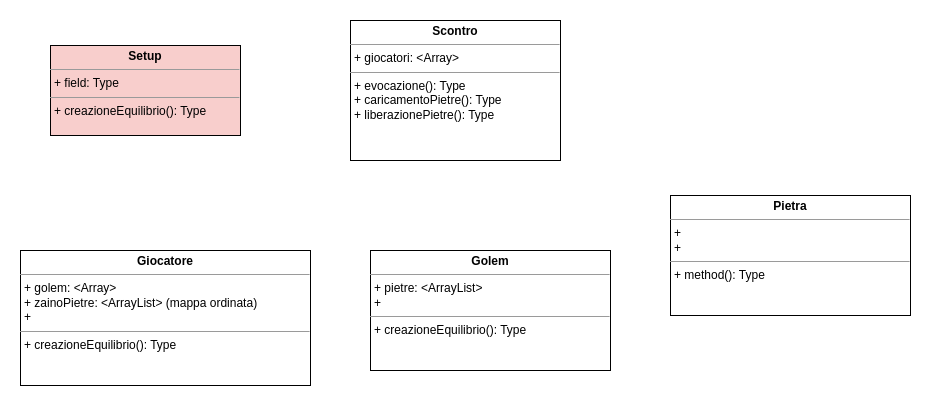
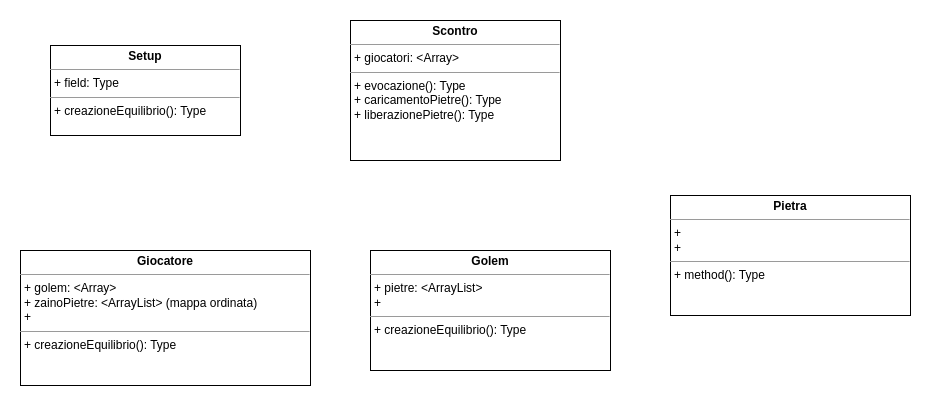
(146, 91) -> (146, 91)
